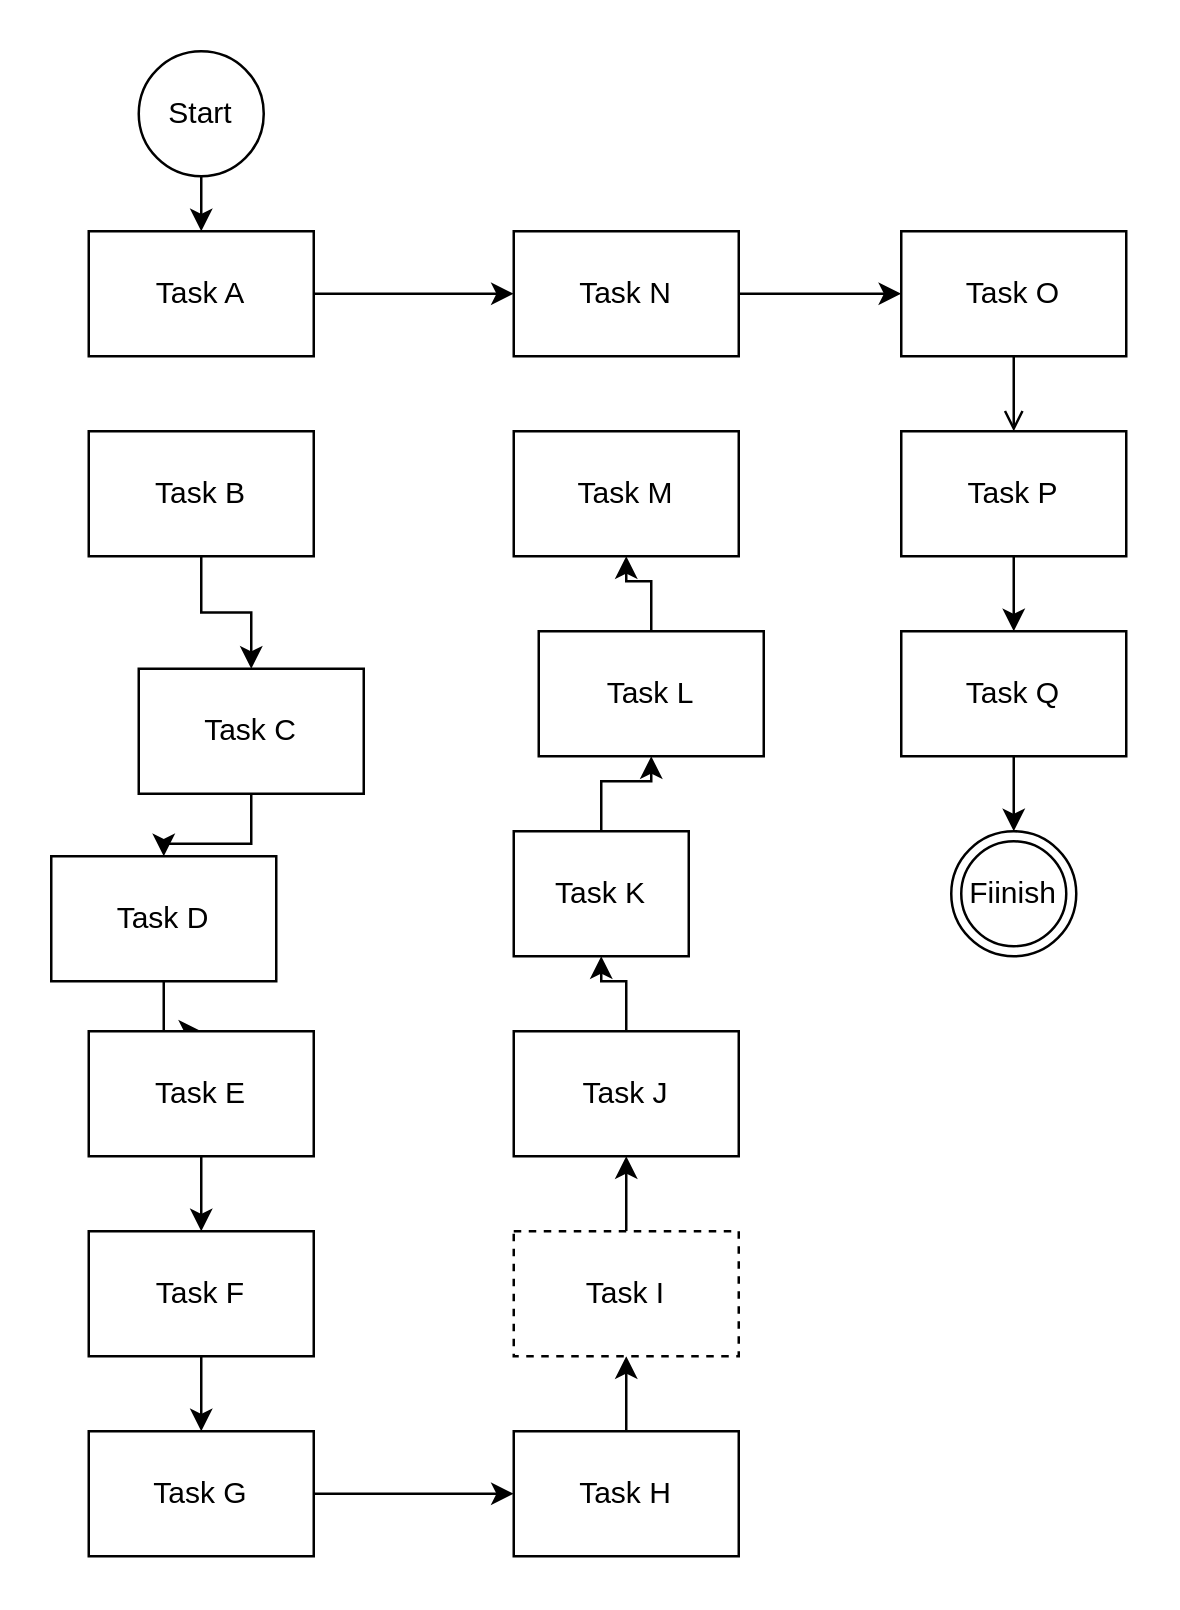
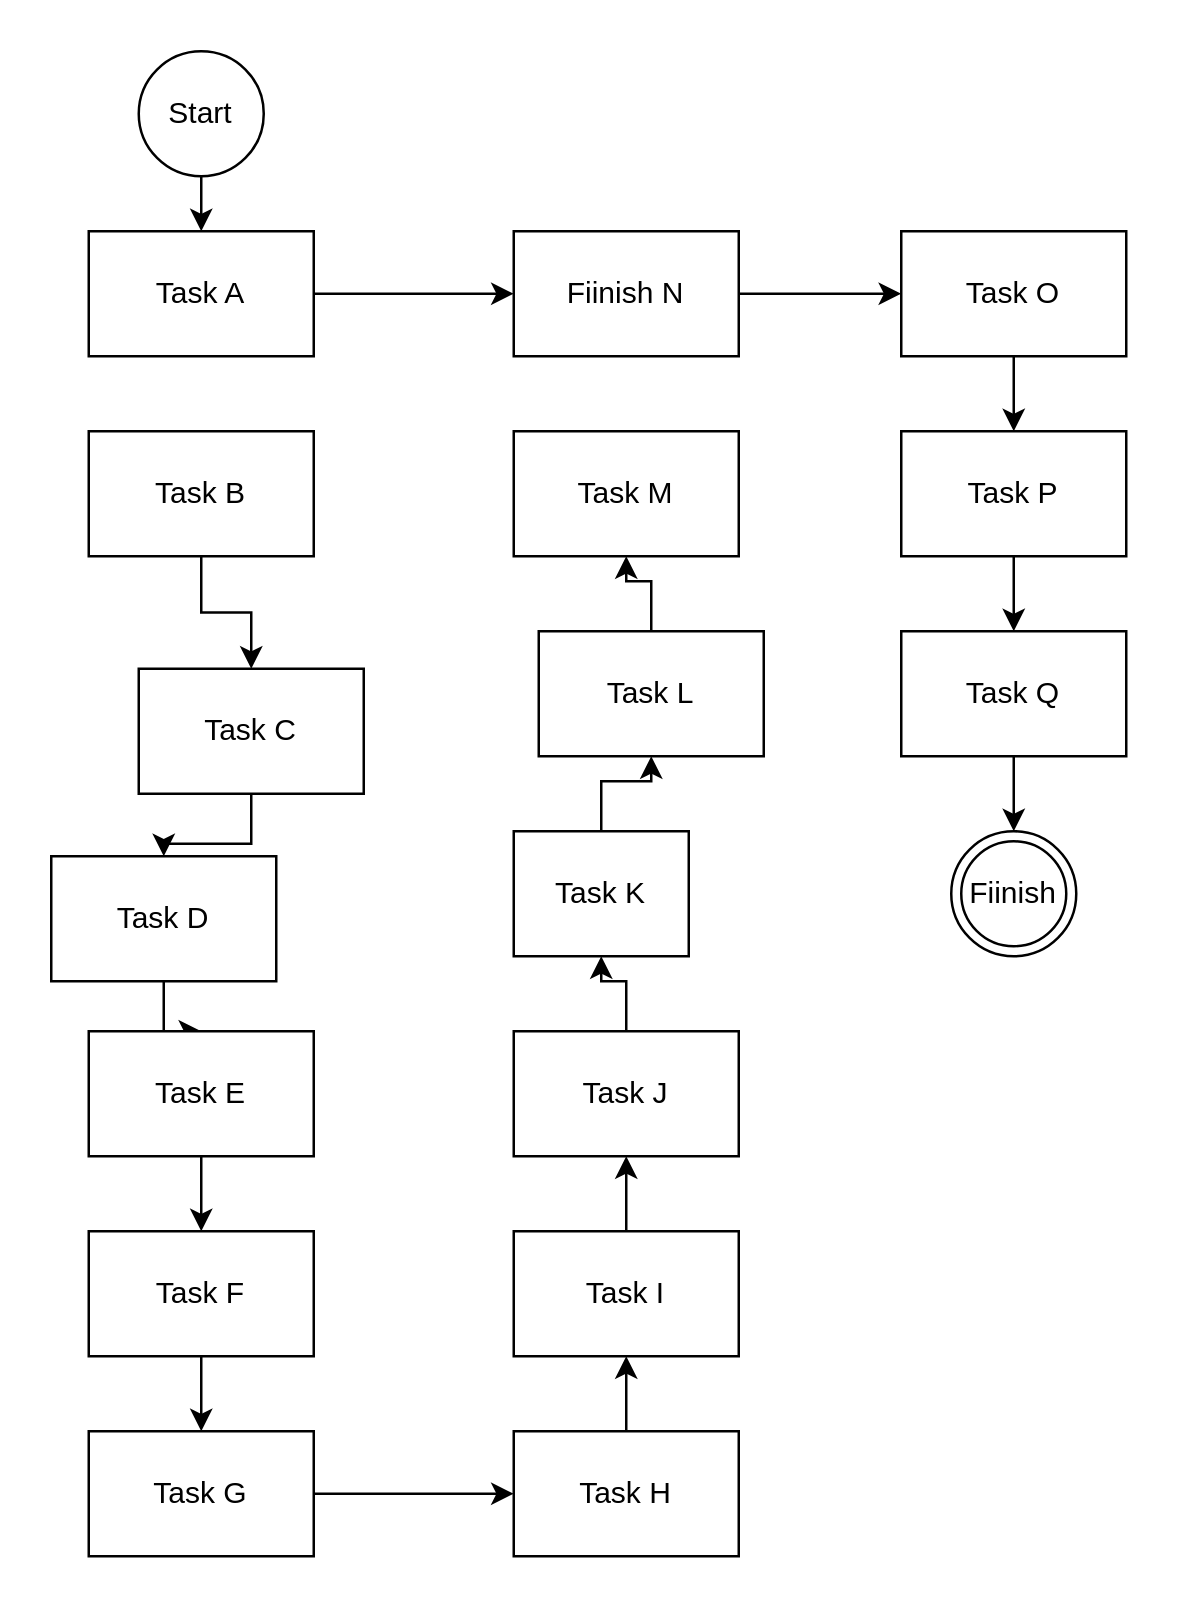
(626, 294) -> (626, 294)
(1014, 417) -> (1014, 413)
(626, 1294) -> (626, 1294)
